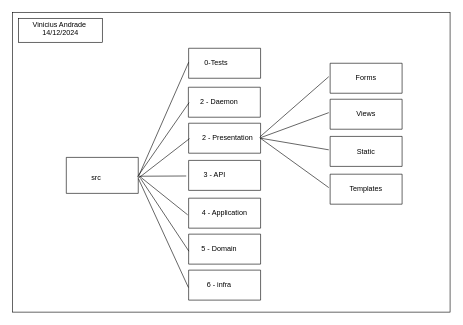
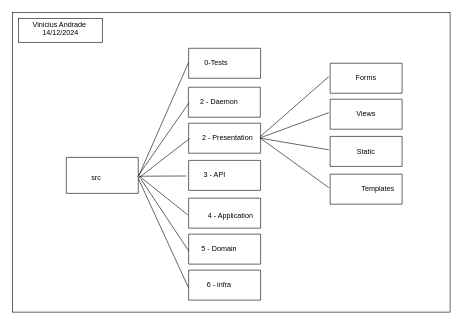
(366, 189) -> (378, 189)
(225, 213) -> (231, 216)
